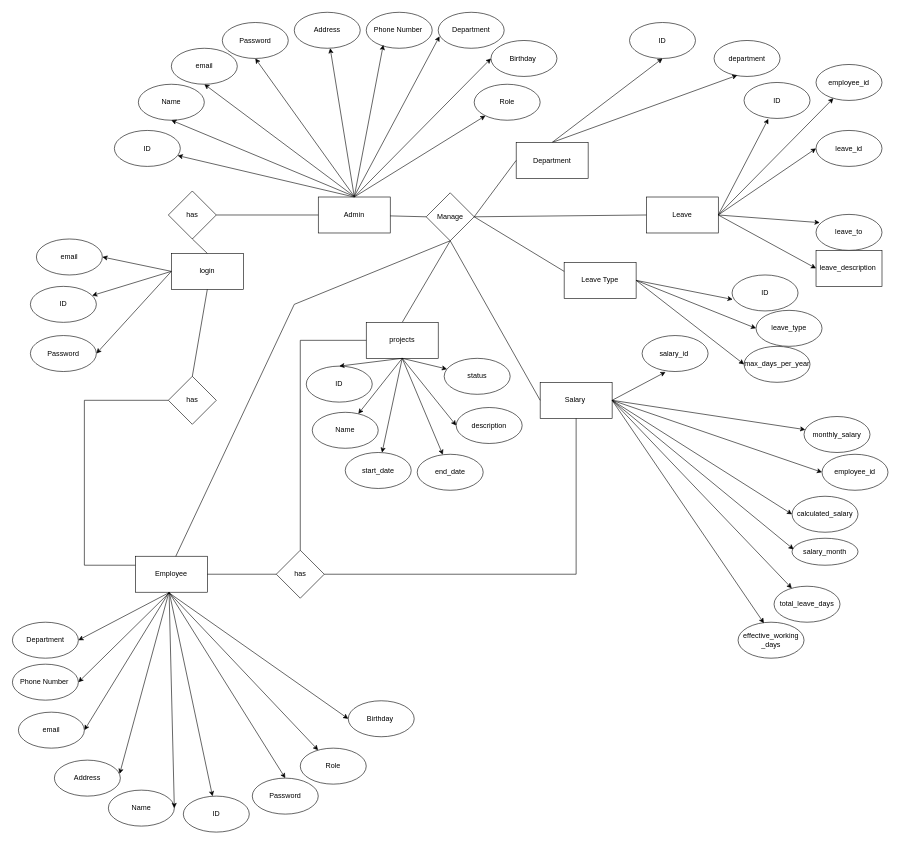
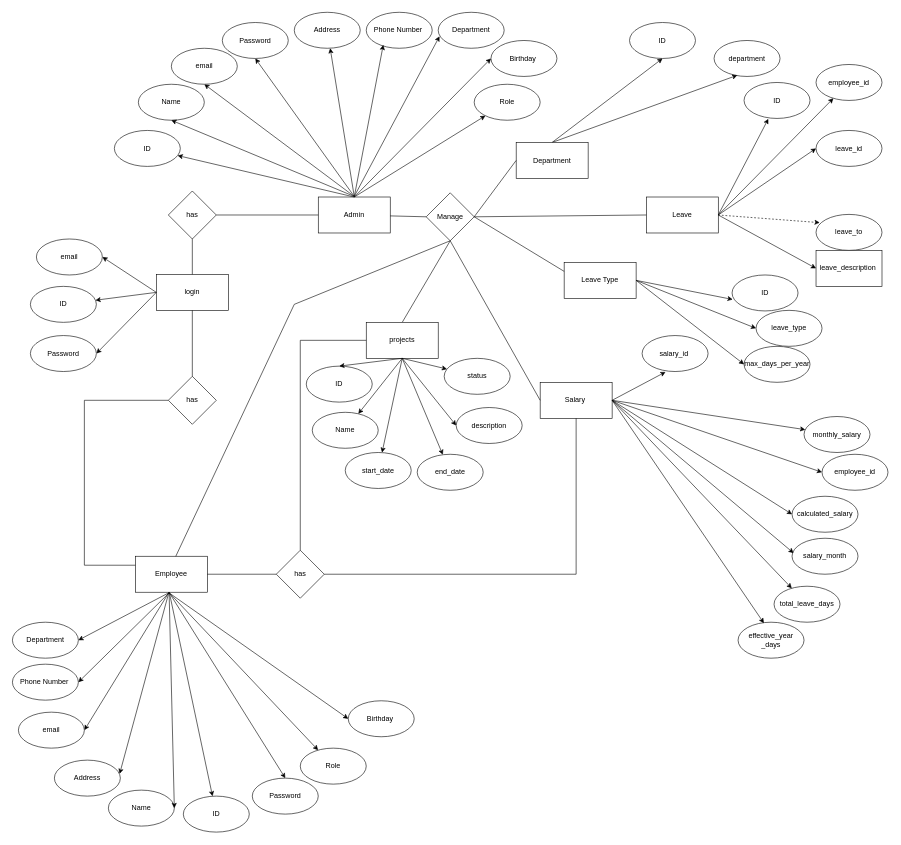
(768, 219) -> (768, 219)
(207, 272) -> (192, 293)
(825, 552) -> (825, 557)
(771, 641) -> (771, 641)
